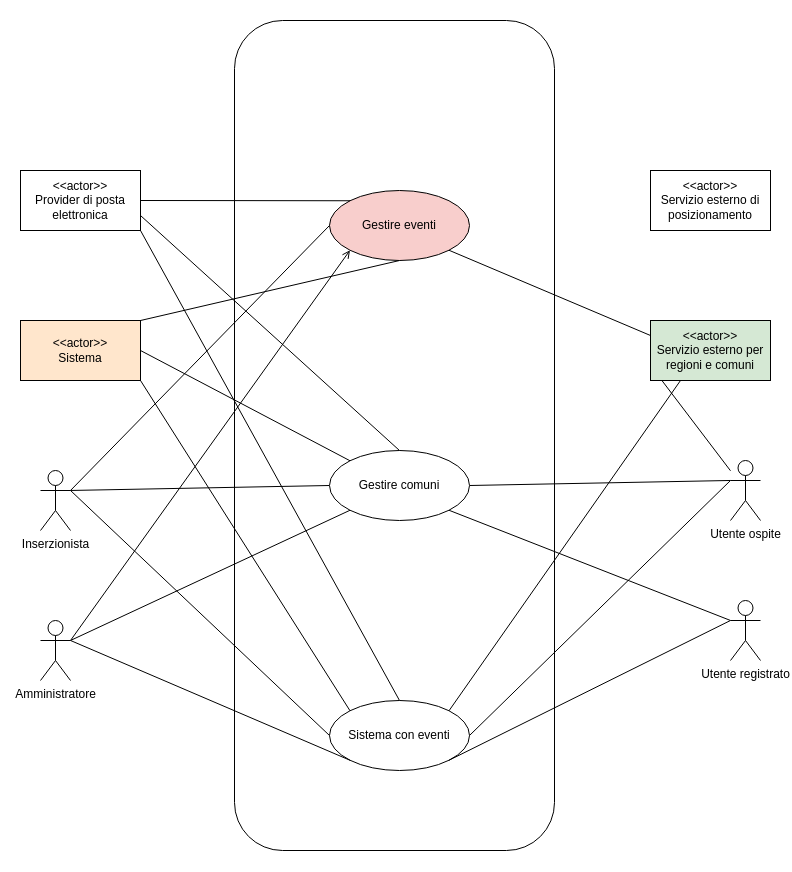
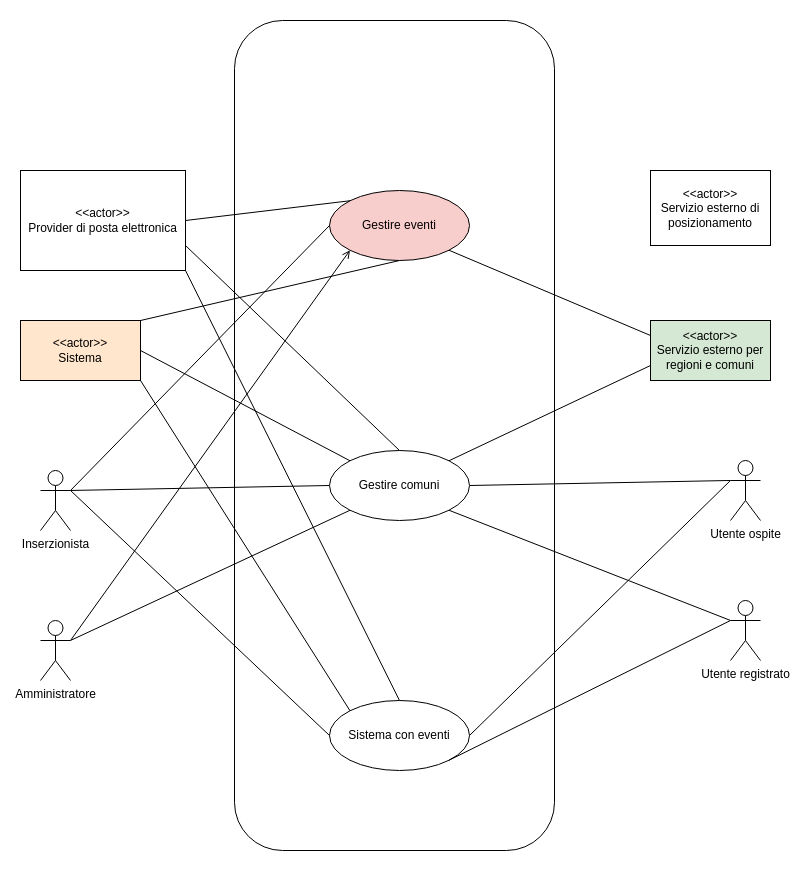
(81, 201) -> (103, 221)
(711, 201) -> (711, 208)
(695, 425) -> (550, 413)
(565, 545) -> none
(210, 700) -> none
